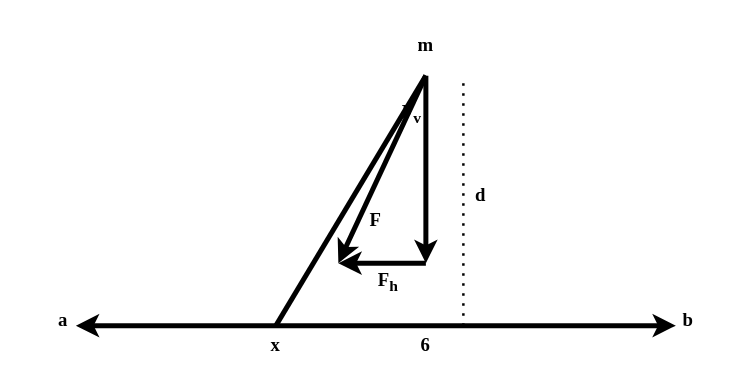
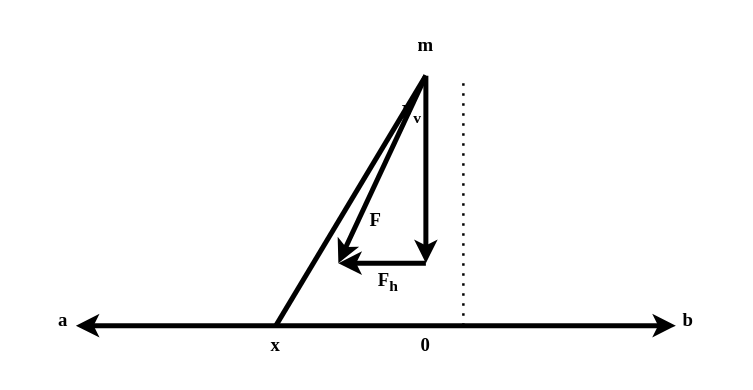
(481, 194) -> none
(426, 344) -> (426, 344)
